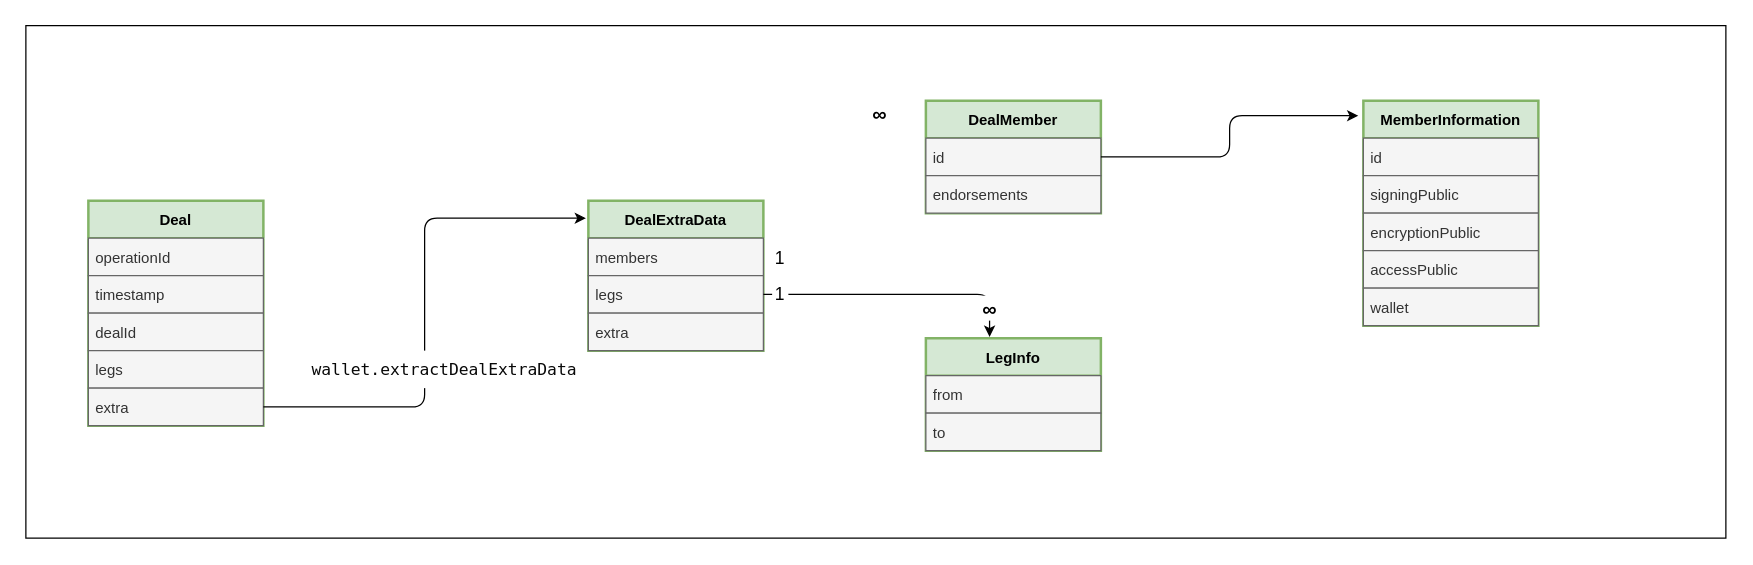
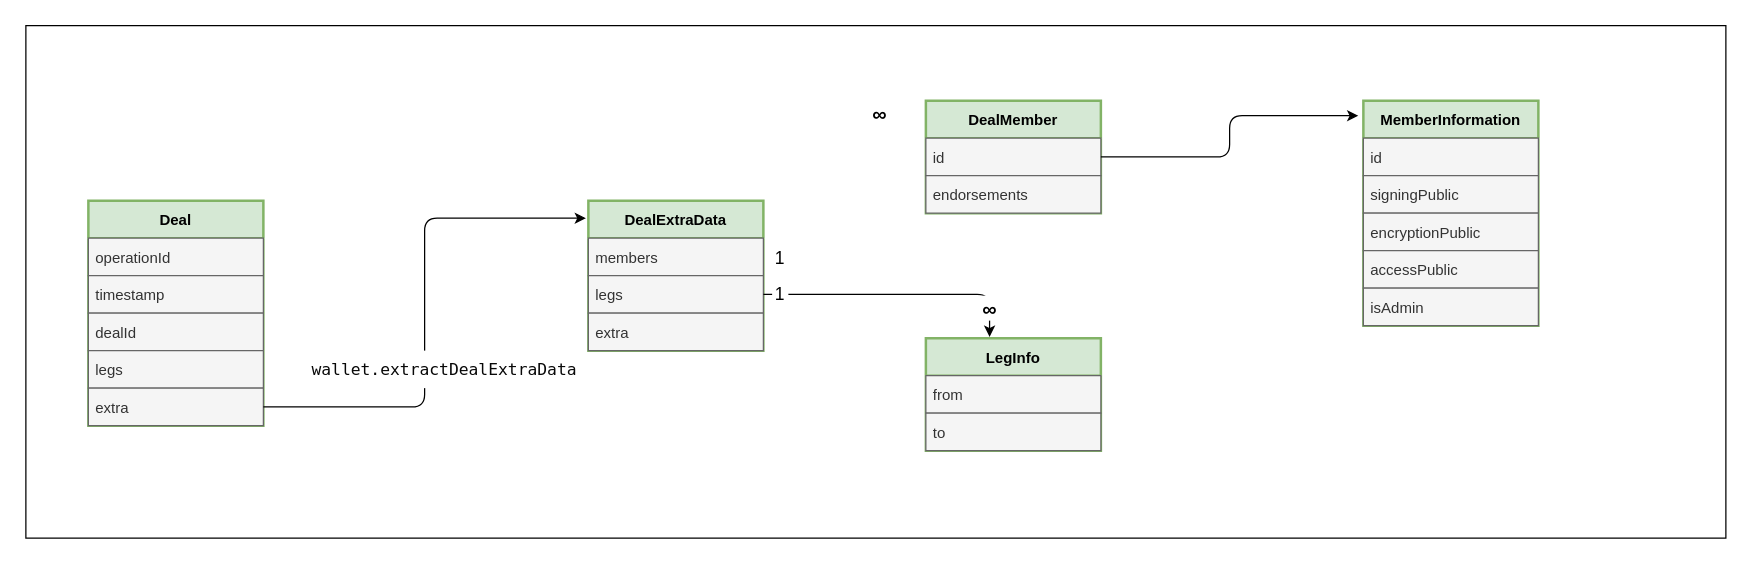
(1391, 308) -> (1396, 308)
